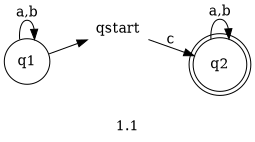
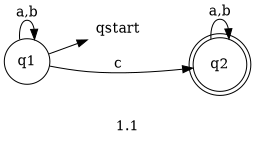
(166, 46) -> (116, 73)
